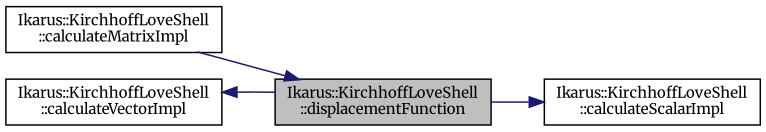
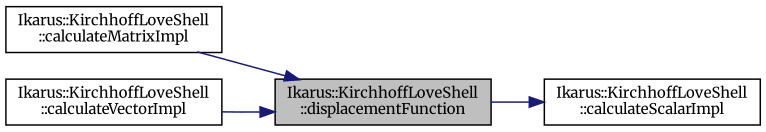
(256, 92) -> (241, 112)
